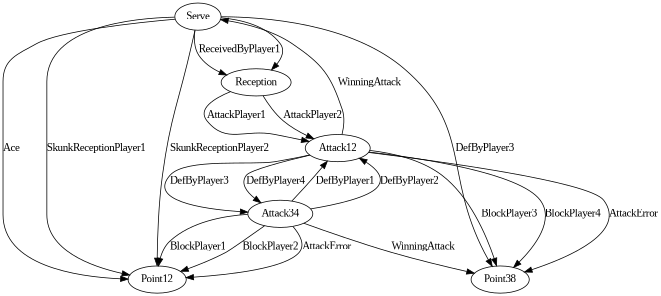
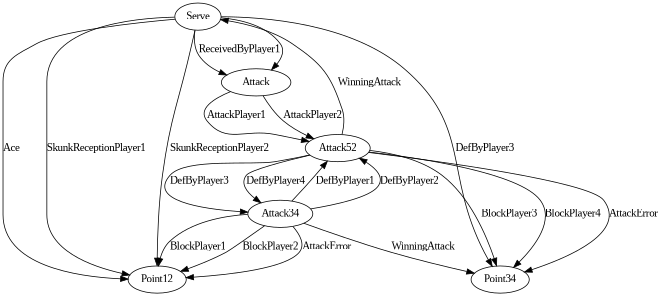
(256, 82) -> (256, 82)
(338, 148) -> (338, 148)
(500, 280) -> (500, 280)
